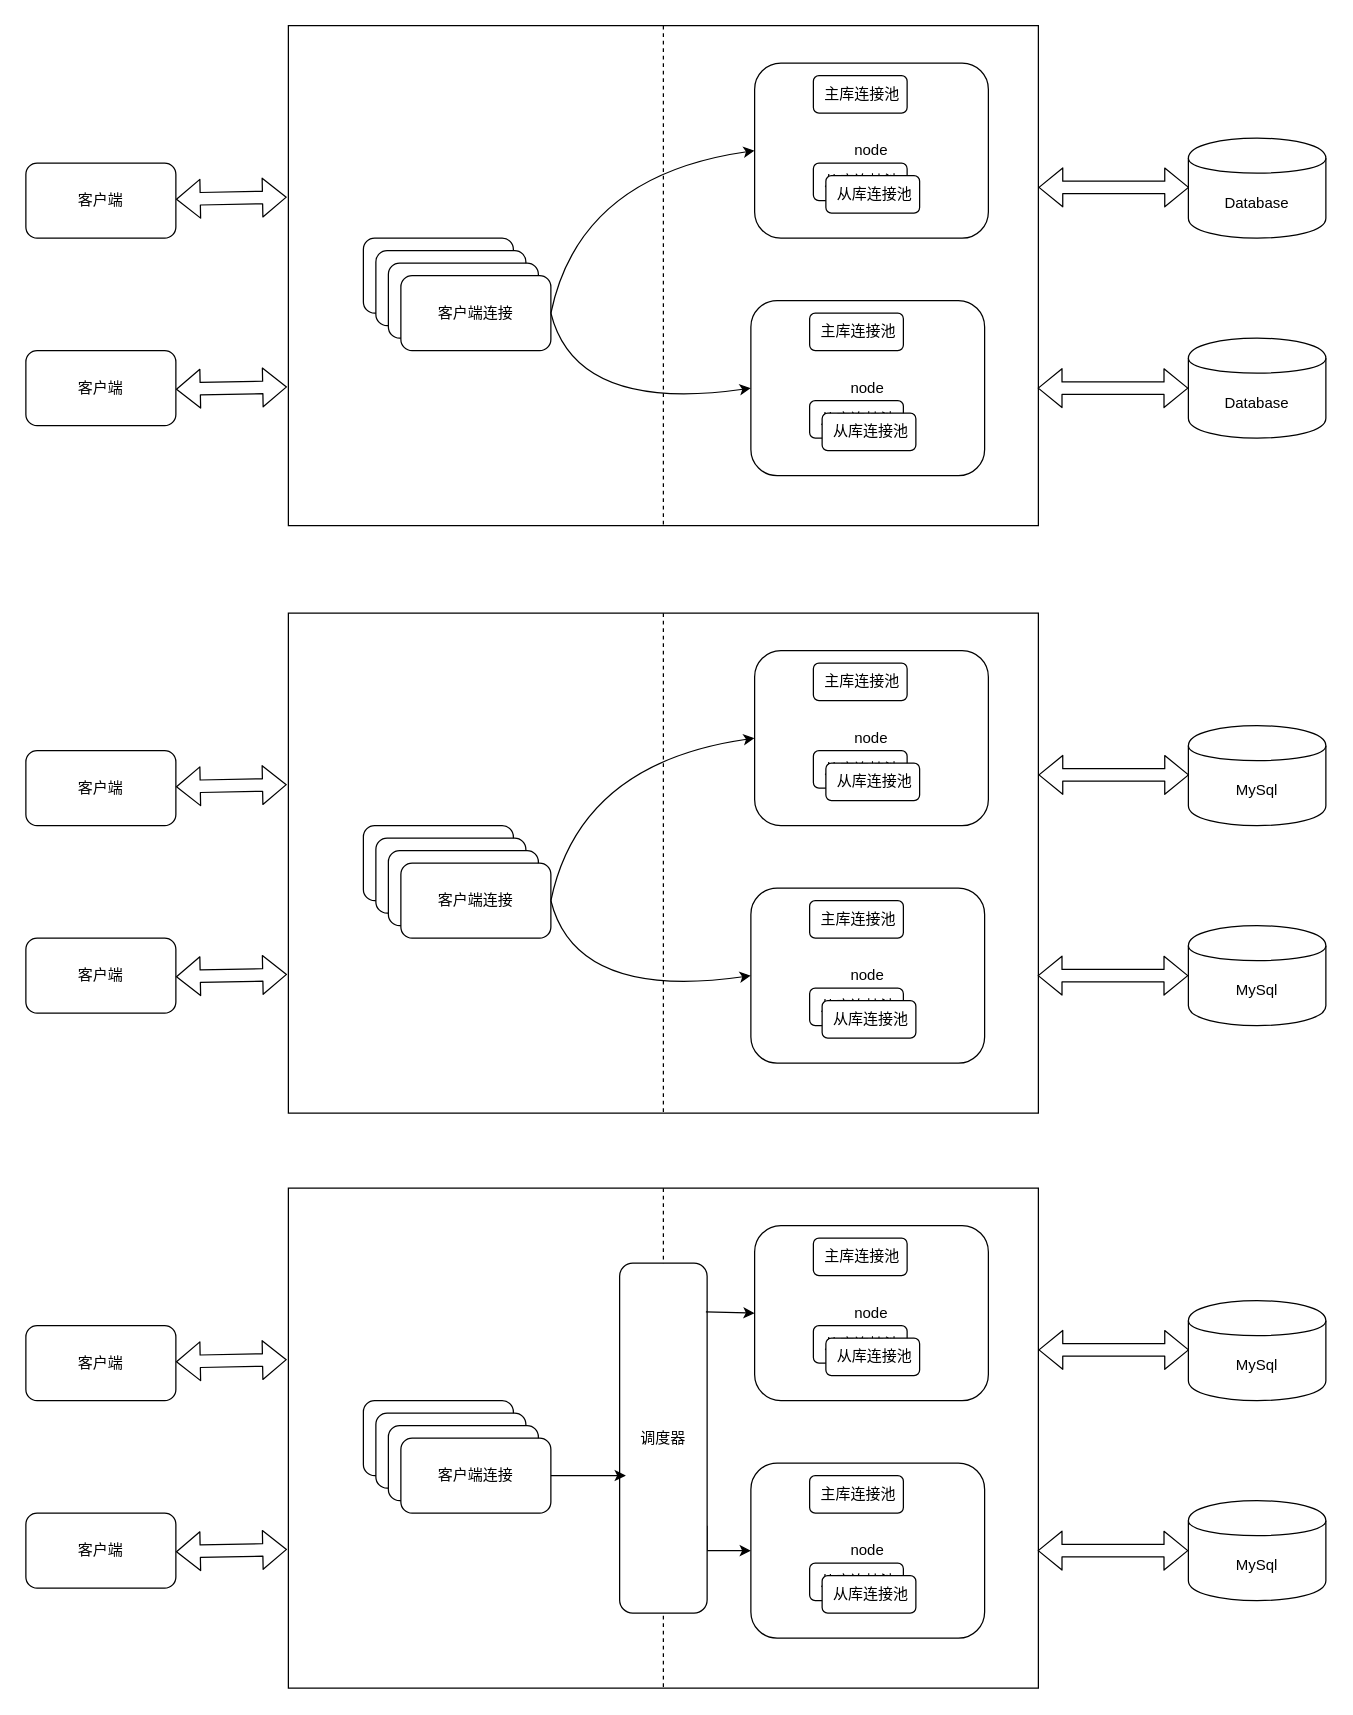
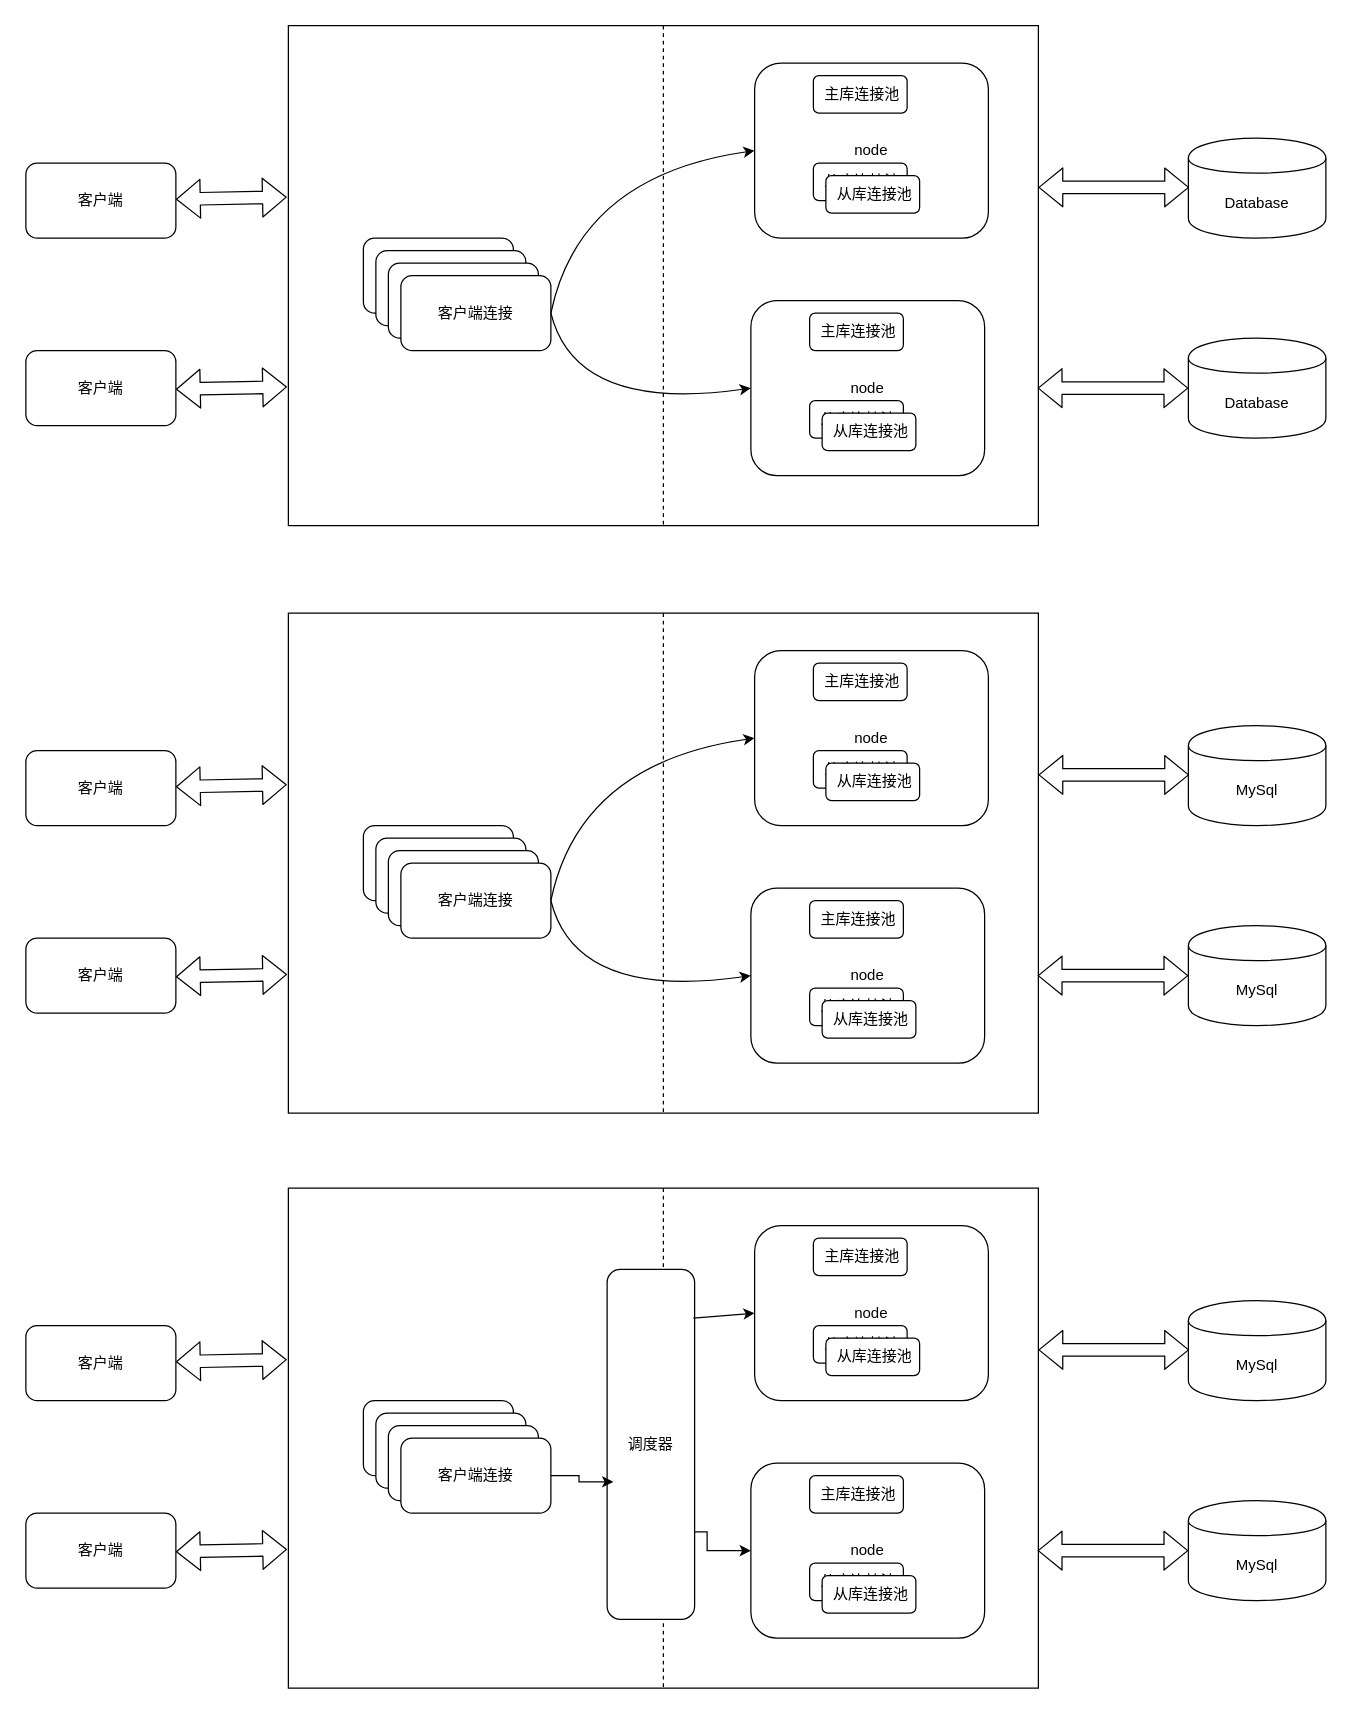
(663, 1438) -> (651, 1444)
